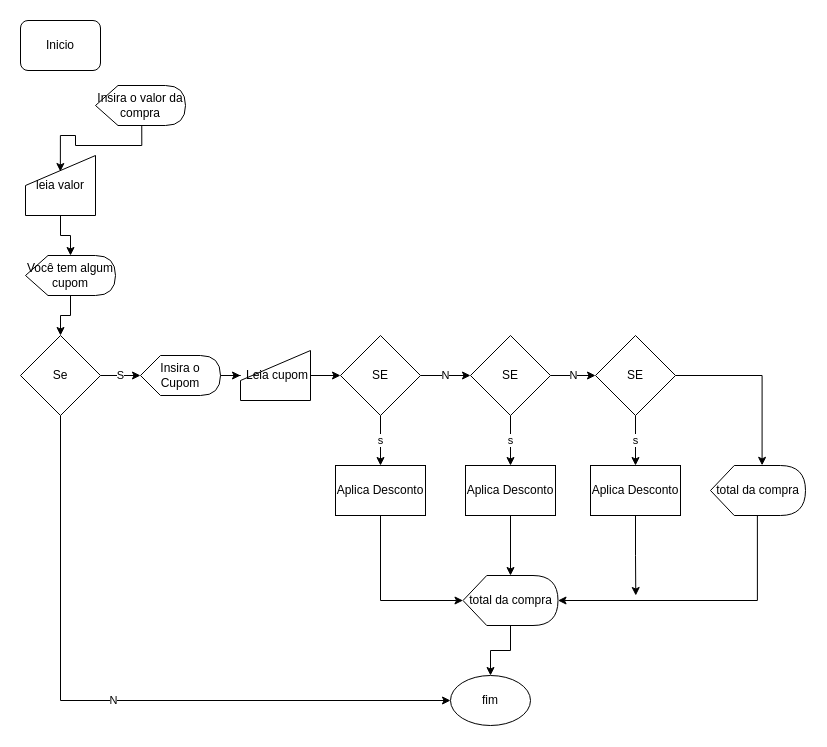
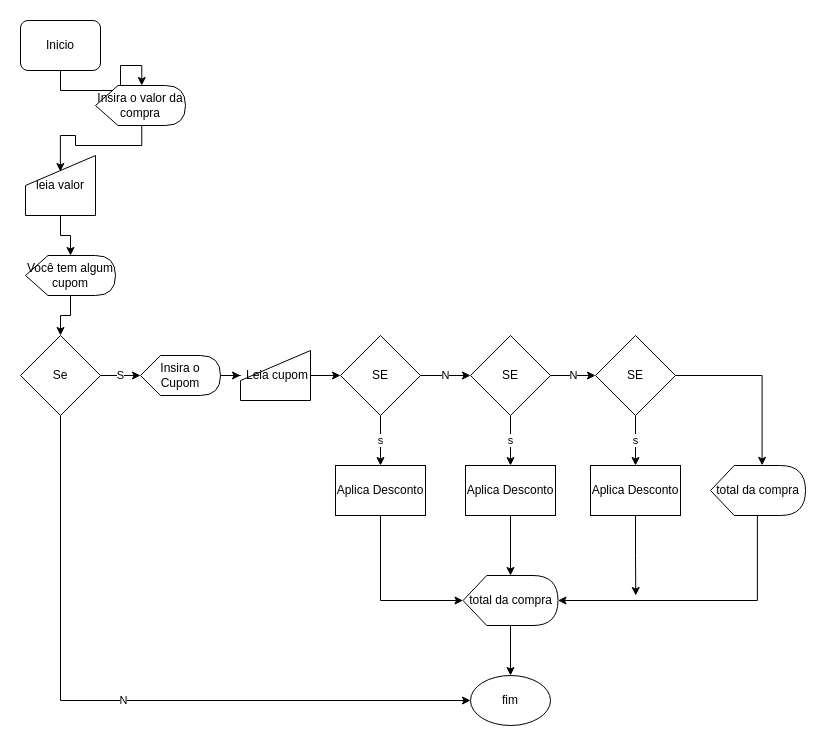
none -> (77, 91)
(491, 701) -> (511, 701)
